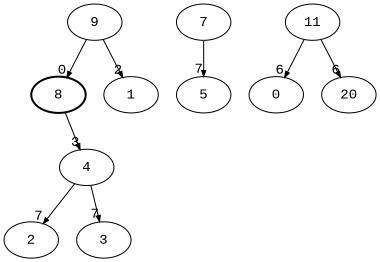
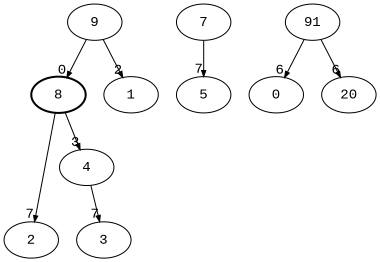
(313, 22) -> (313, 22)
(61, 201) -> (45, 164)
